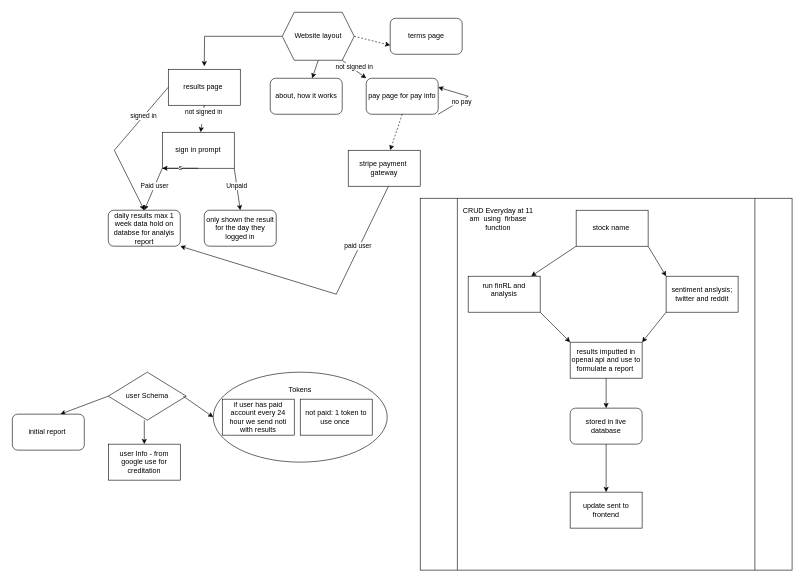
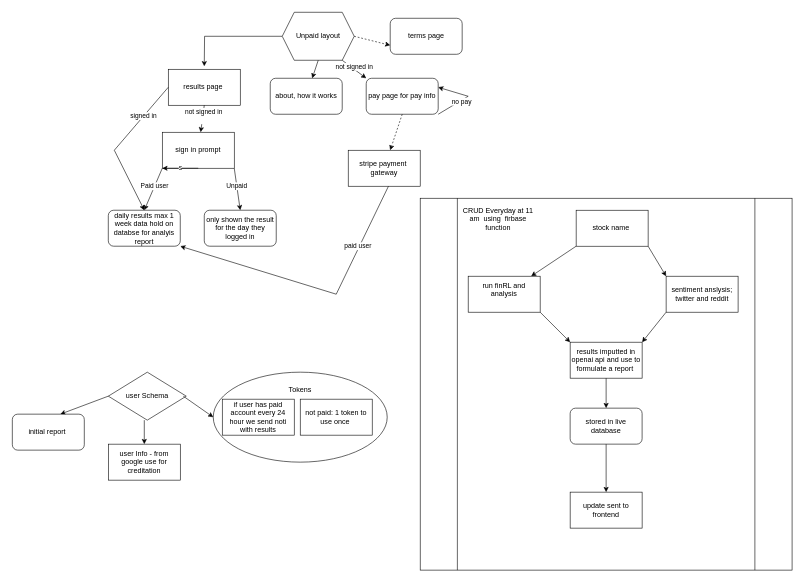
(318, 36) -> (318, 36)
